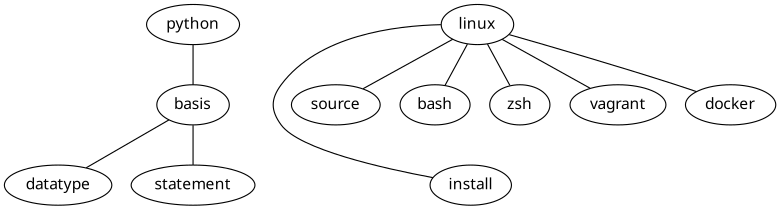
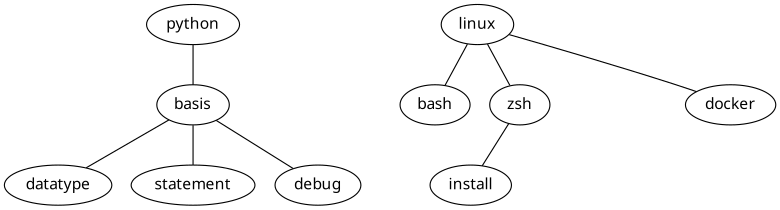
(274, 98) -> (495, 145)
(336, 105) -> none
(618, 105) -> none
none -> (318, 185)
